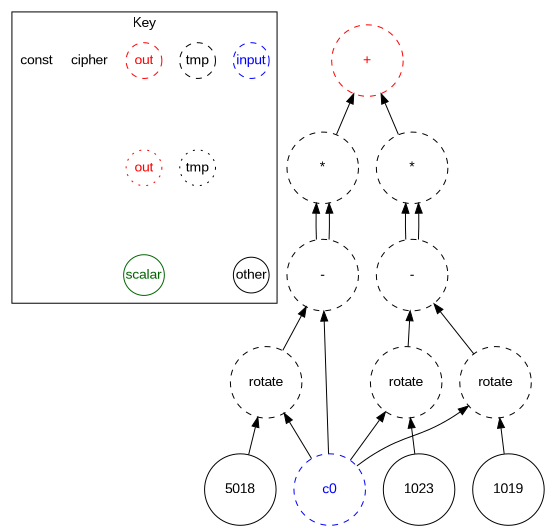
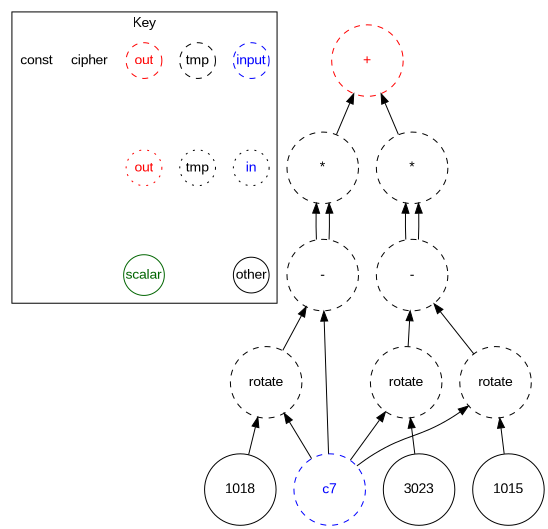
none -> (251, 168)
(240, 490) -> (240, 490)
(330, 490) -> (330, 490)
(419, 490) -> (419, 490)
(508, 490) -> (508, 490)
